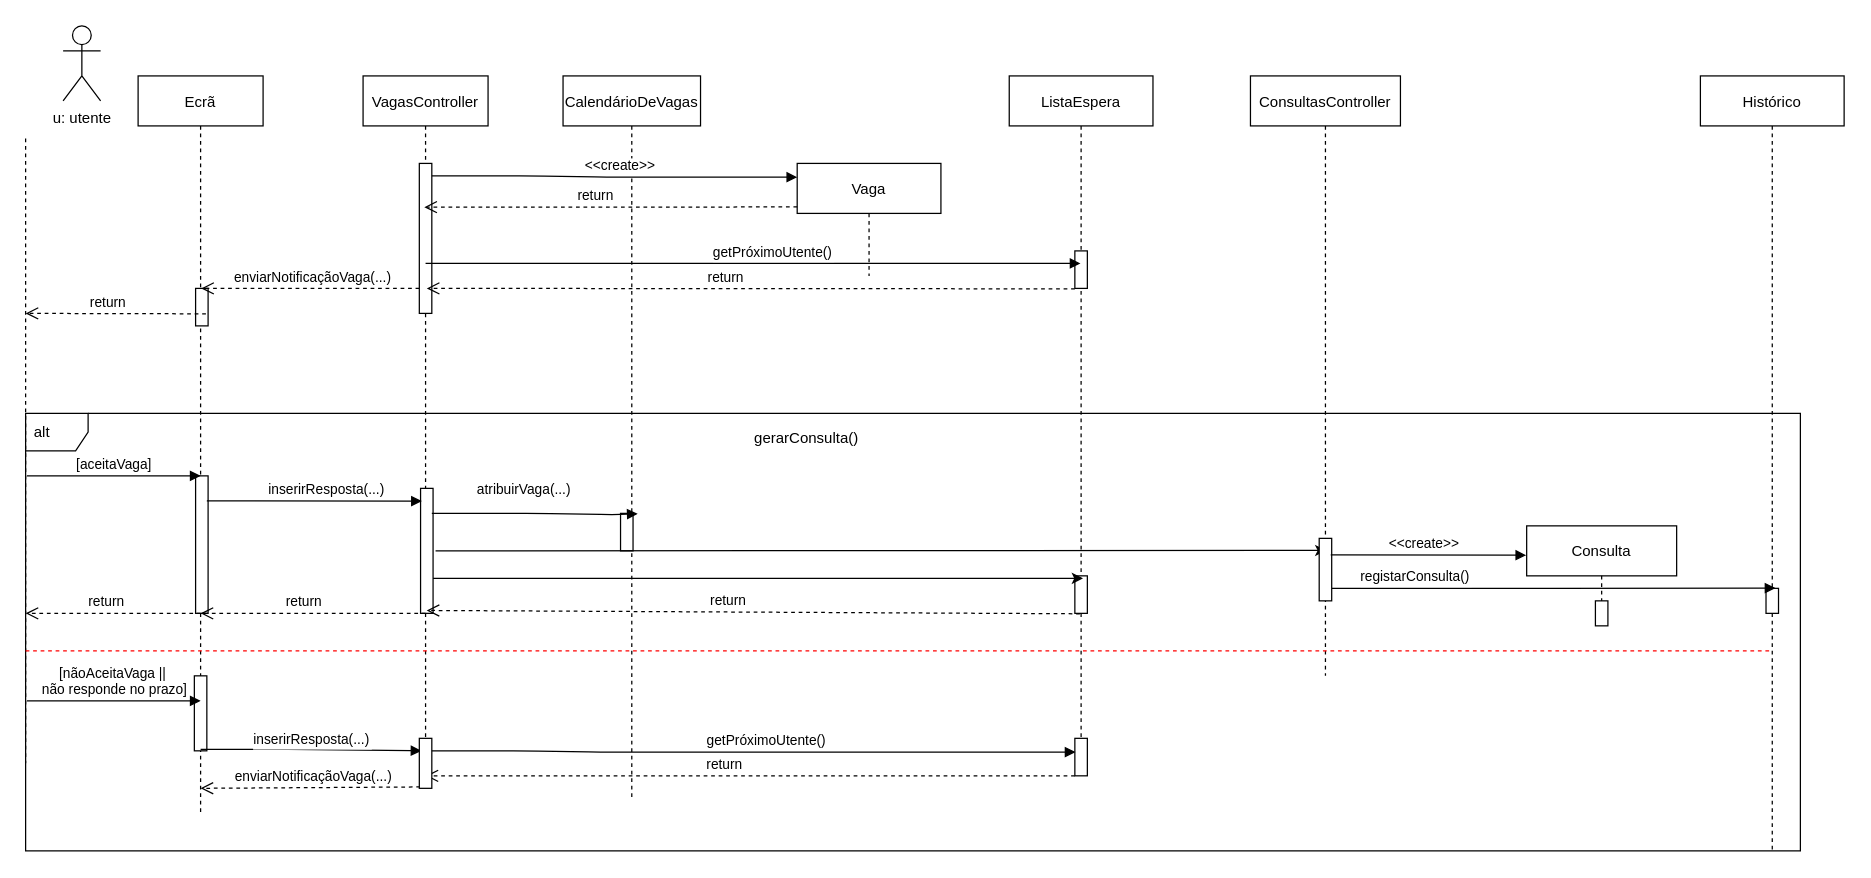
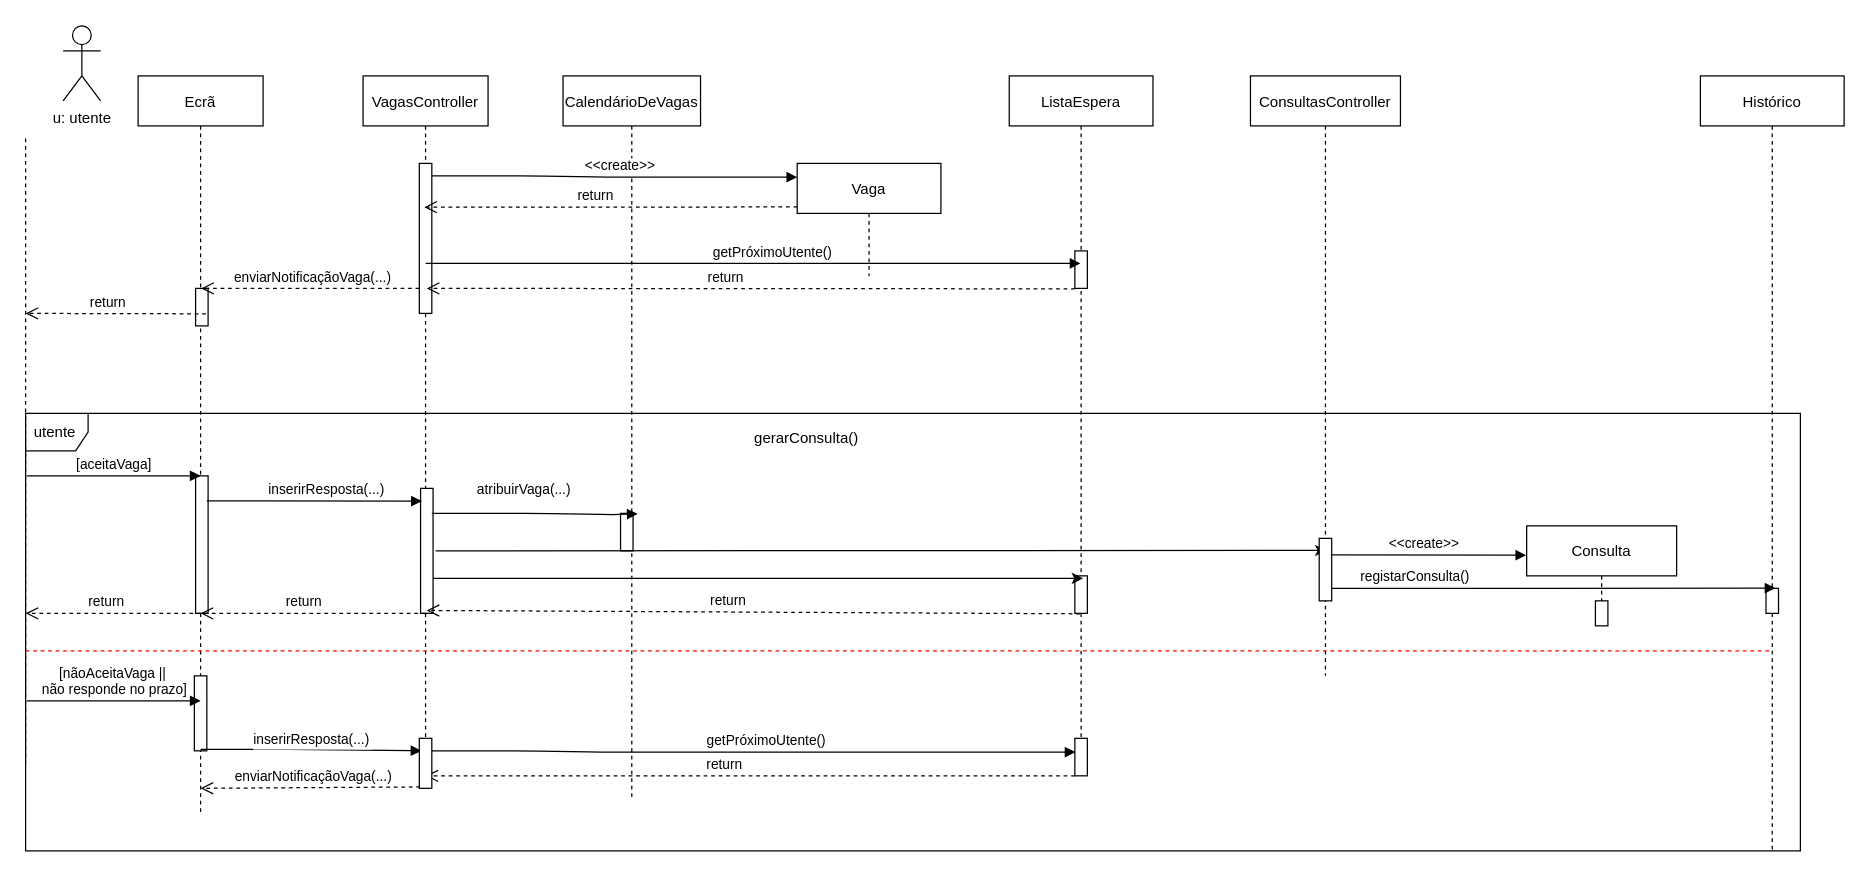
(45, 432) -> (60, 432)
